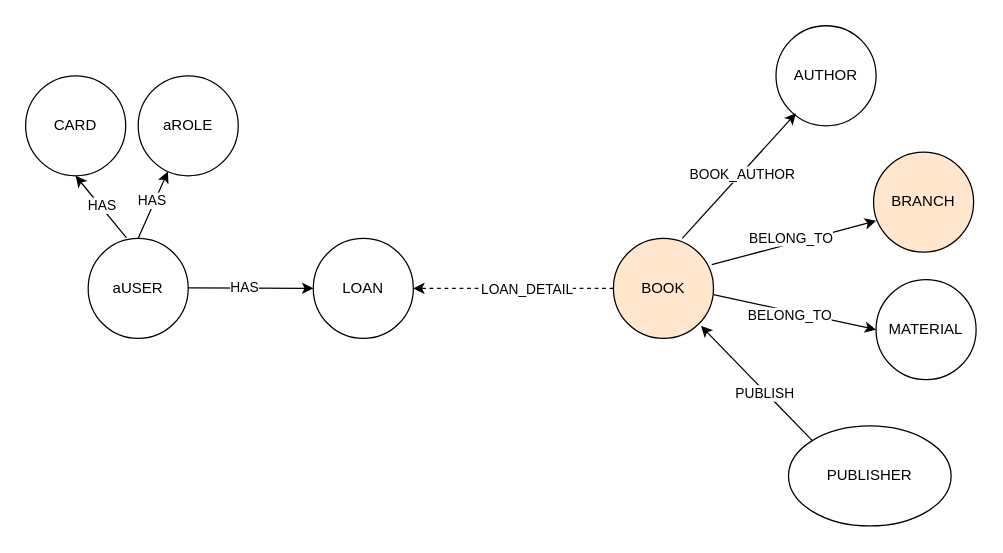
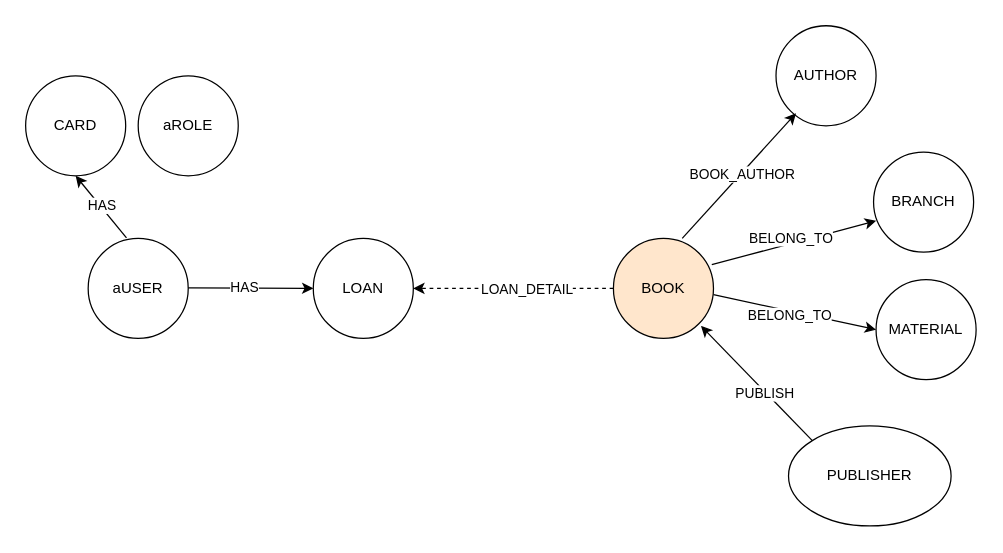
(923, 202) -> (923, 202)
(151, 209) -> none
